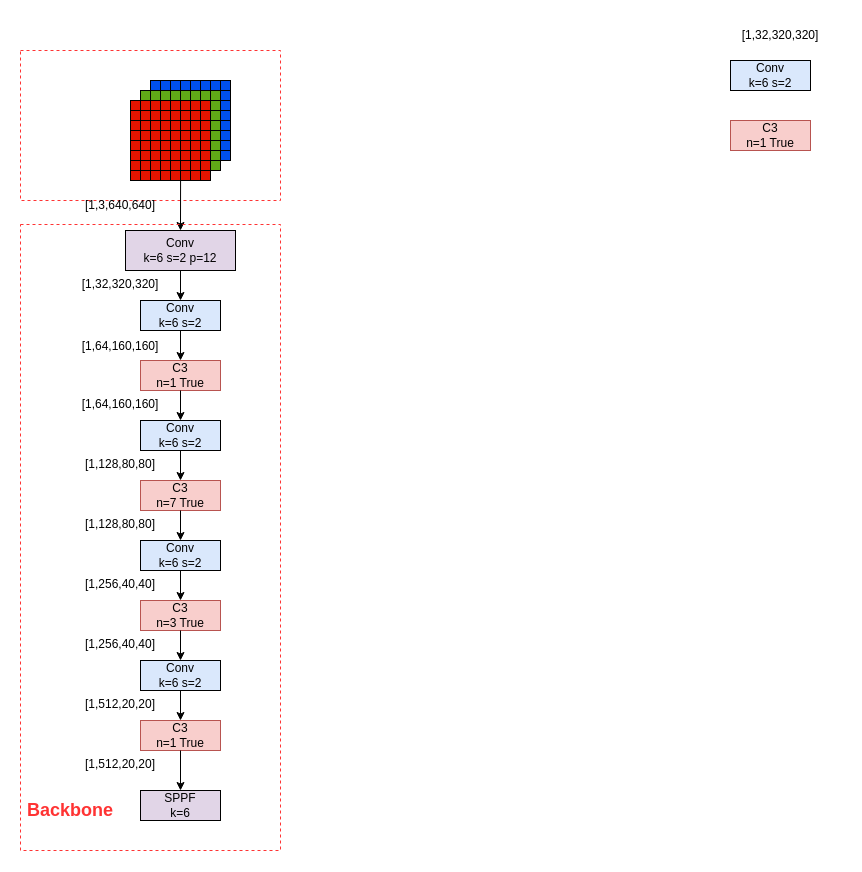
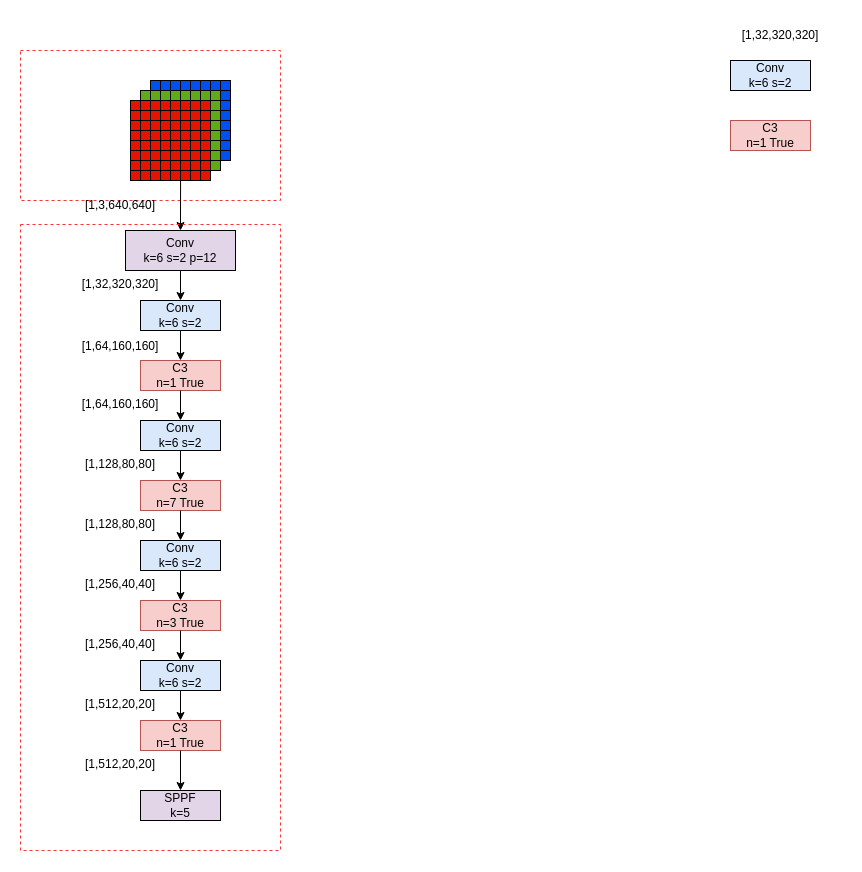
(181, 806) -> (181, 806)
(71, 811) -> none
